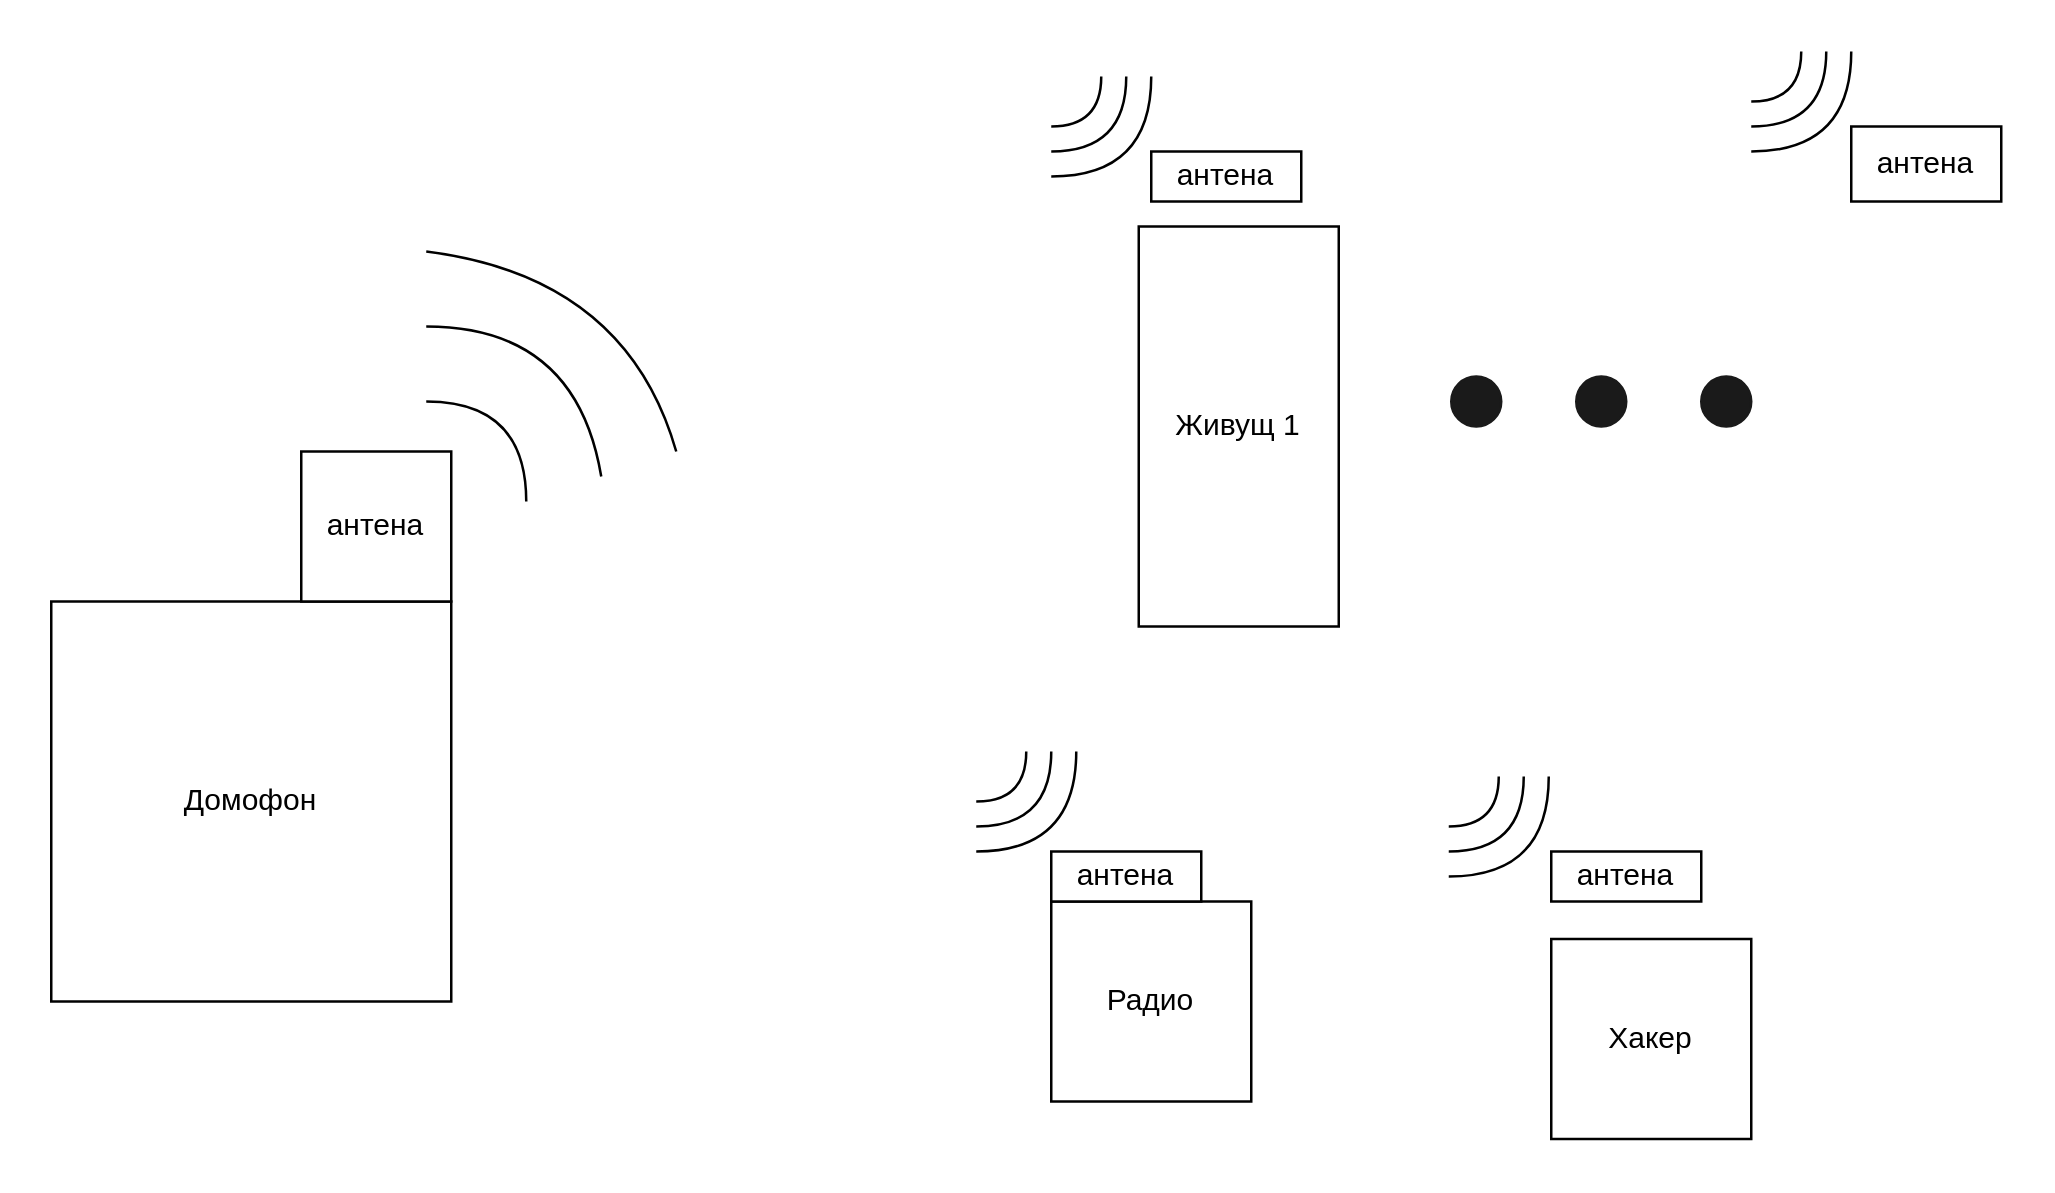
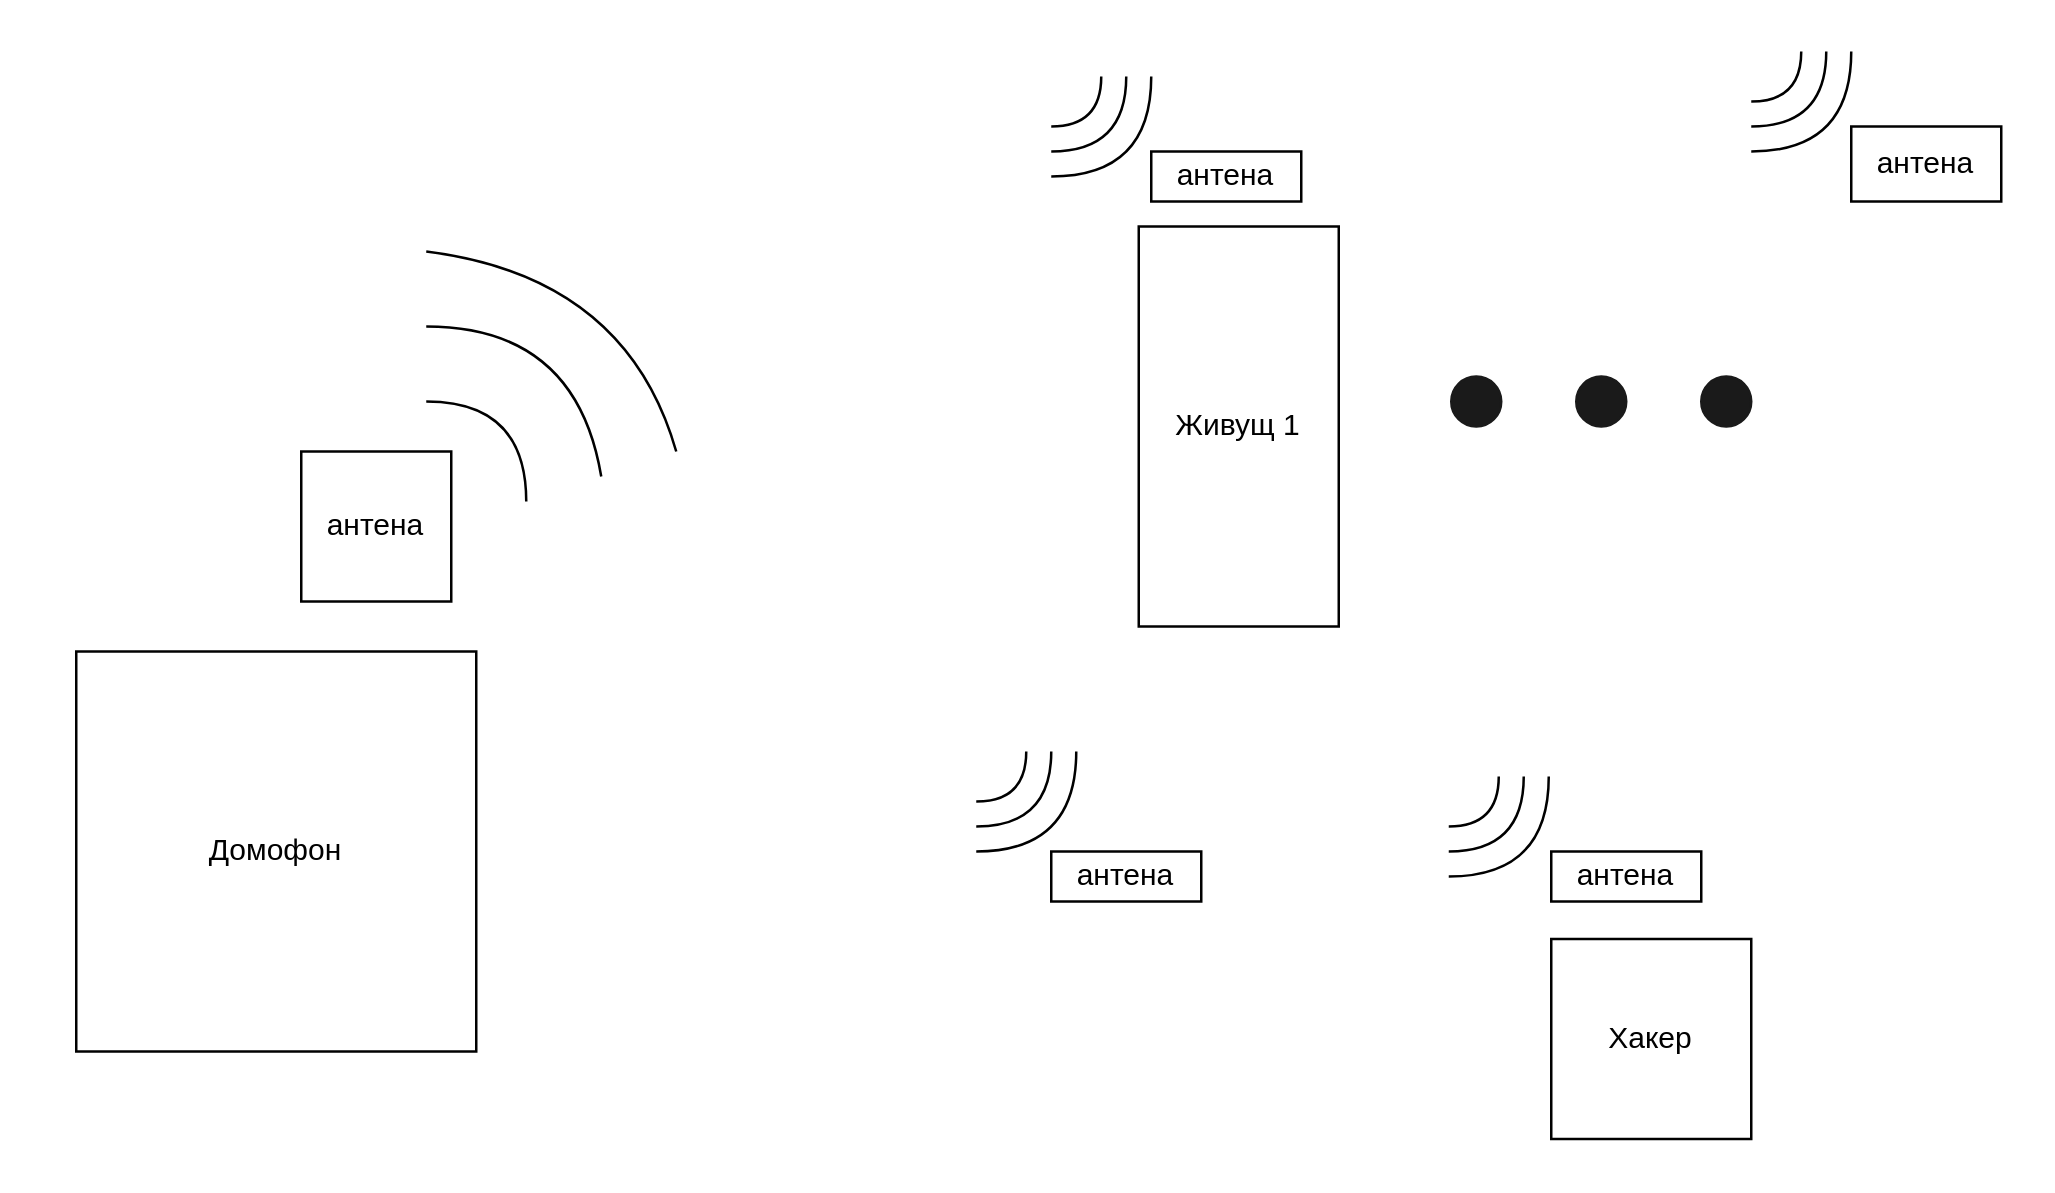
(251, 801) -> (276, 851)
(1151, 1001) -> none
